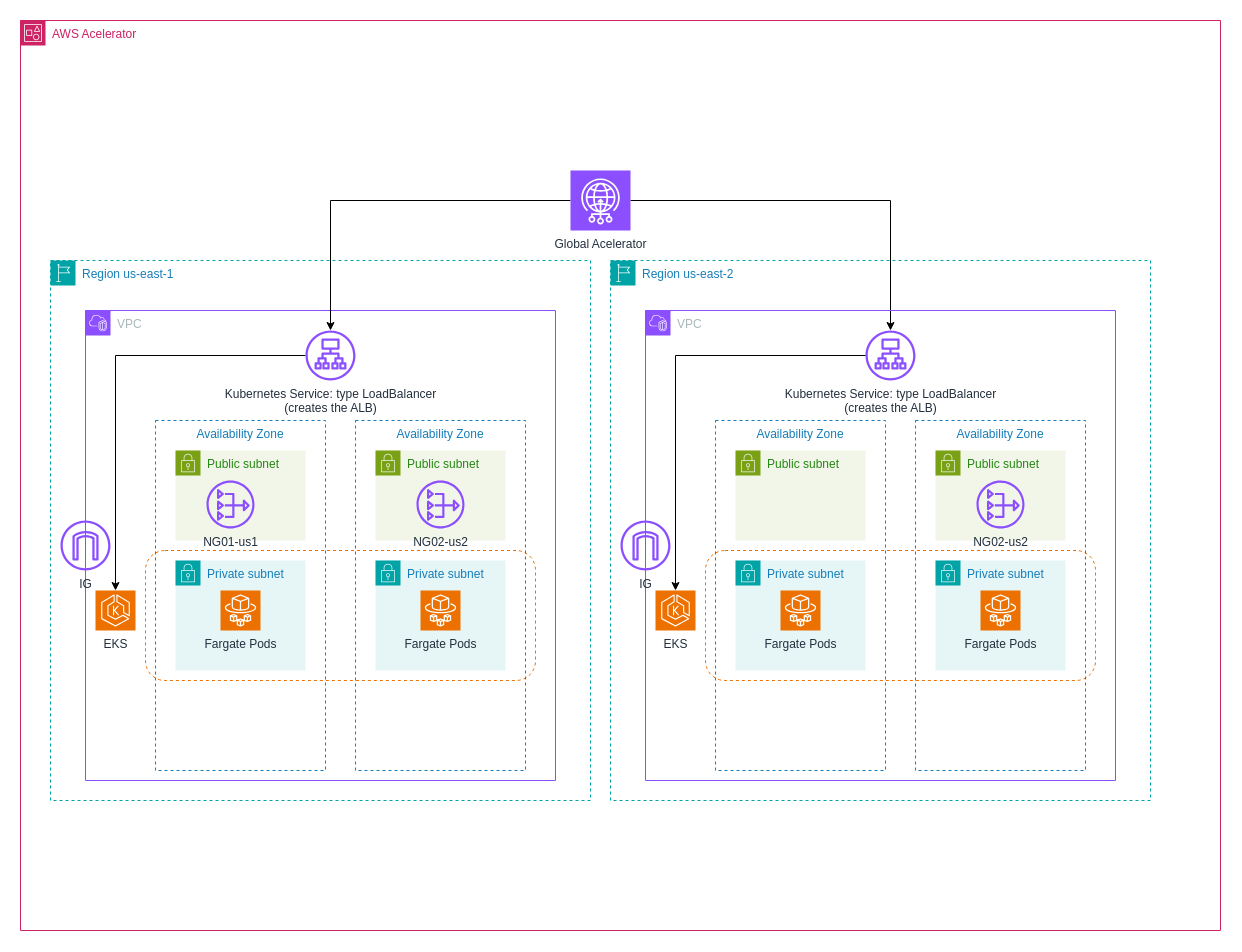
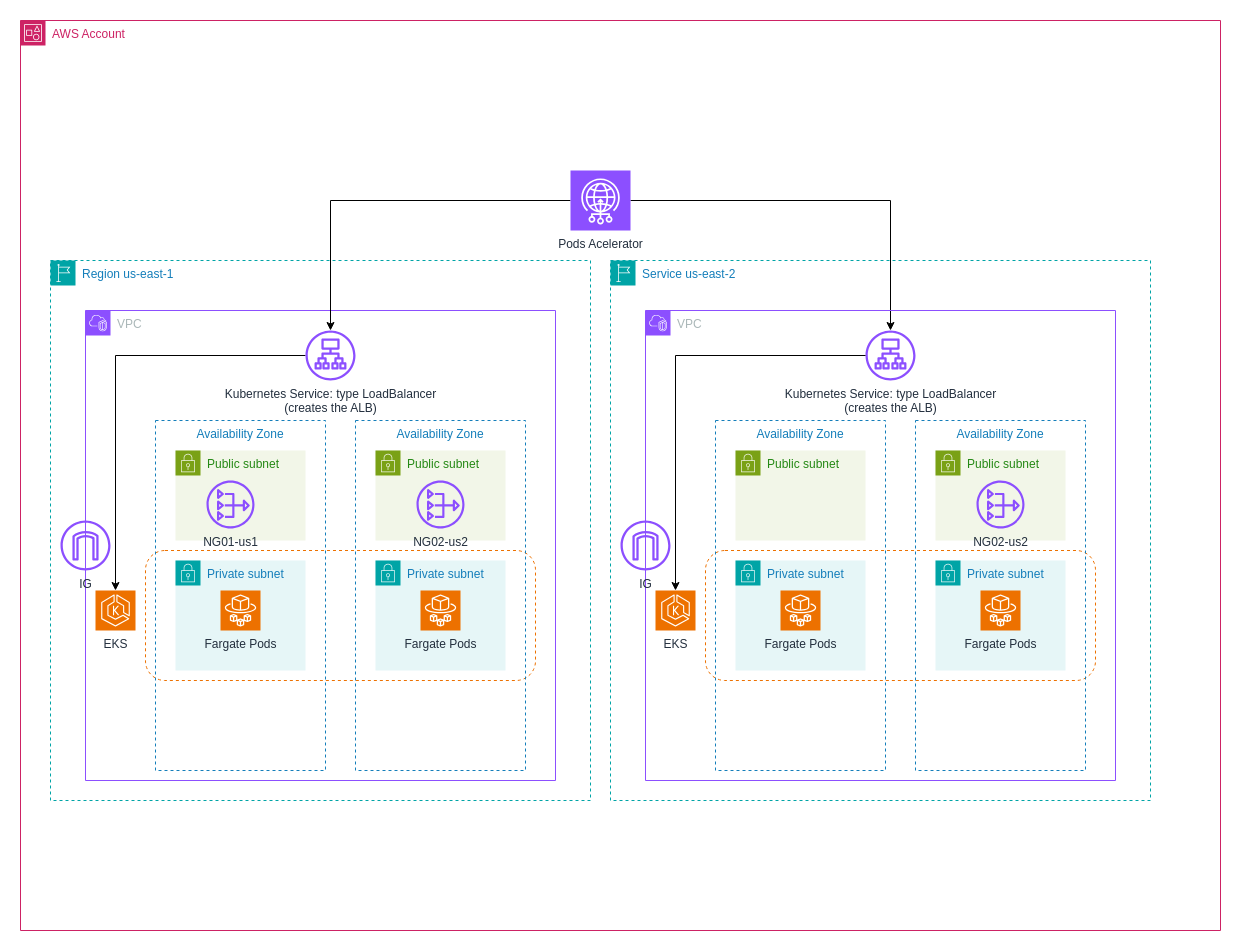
(96, 35) -> (88, 35)
(601, 245) -> (601, 245)
(693, 275) -> (697, 275)
